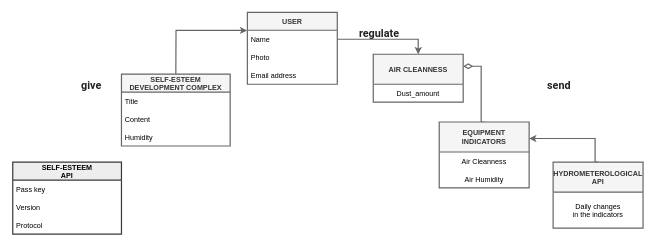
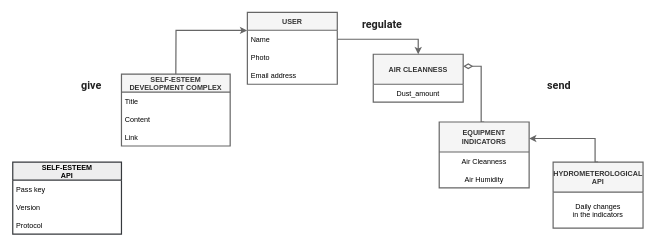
(380, 33) -> (383, 24)
(139, 137) -> (132, 137)
